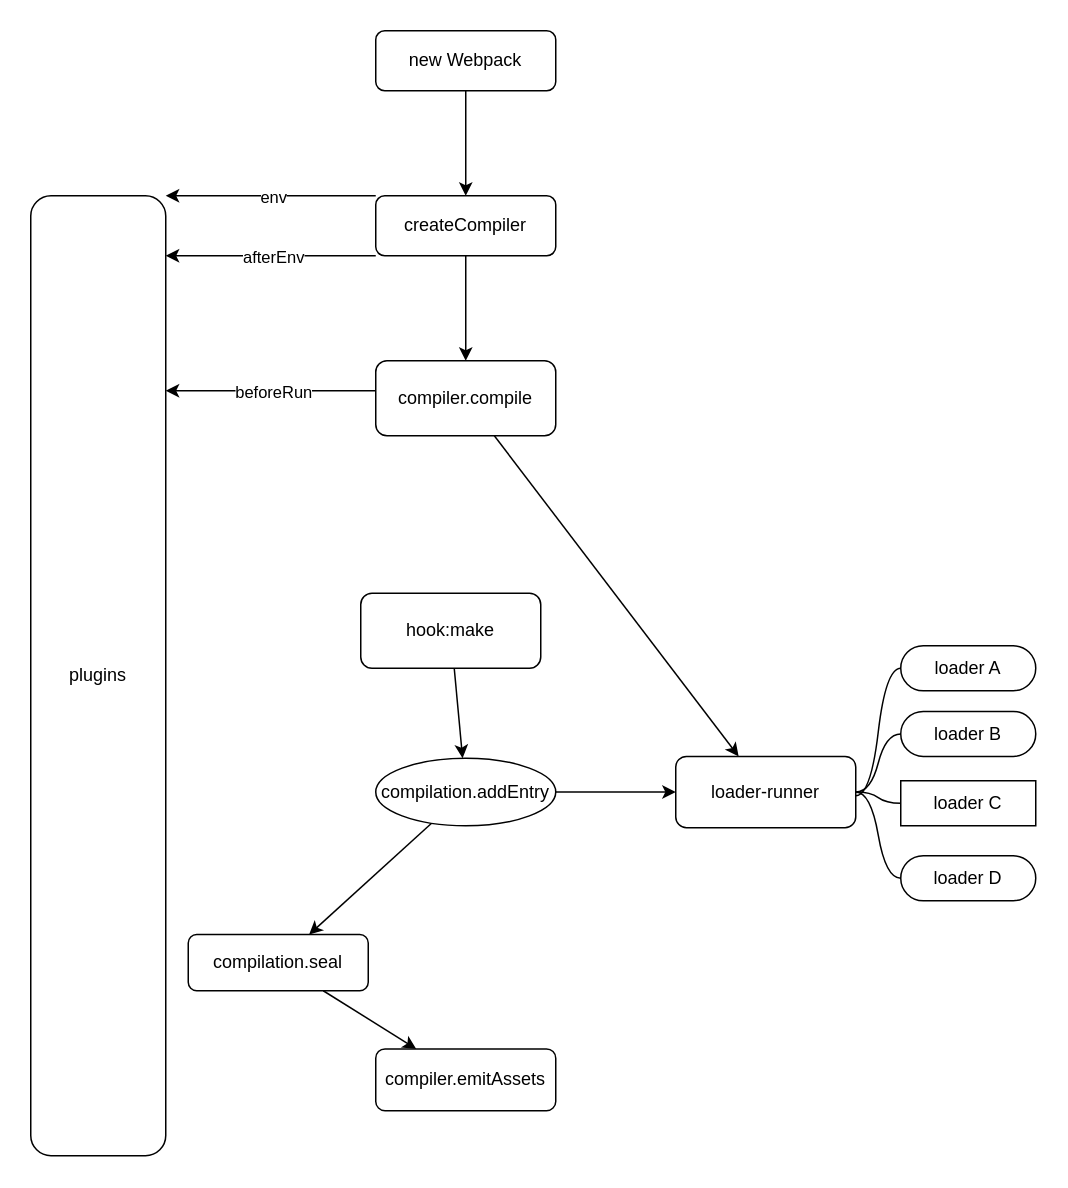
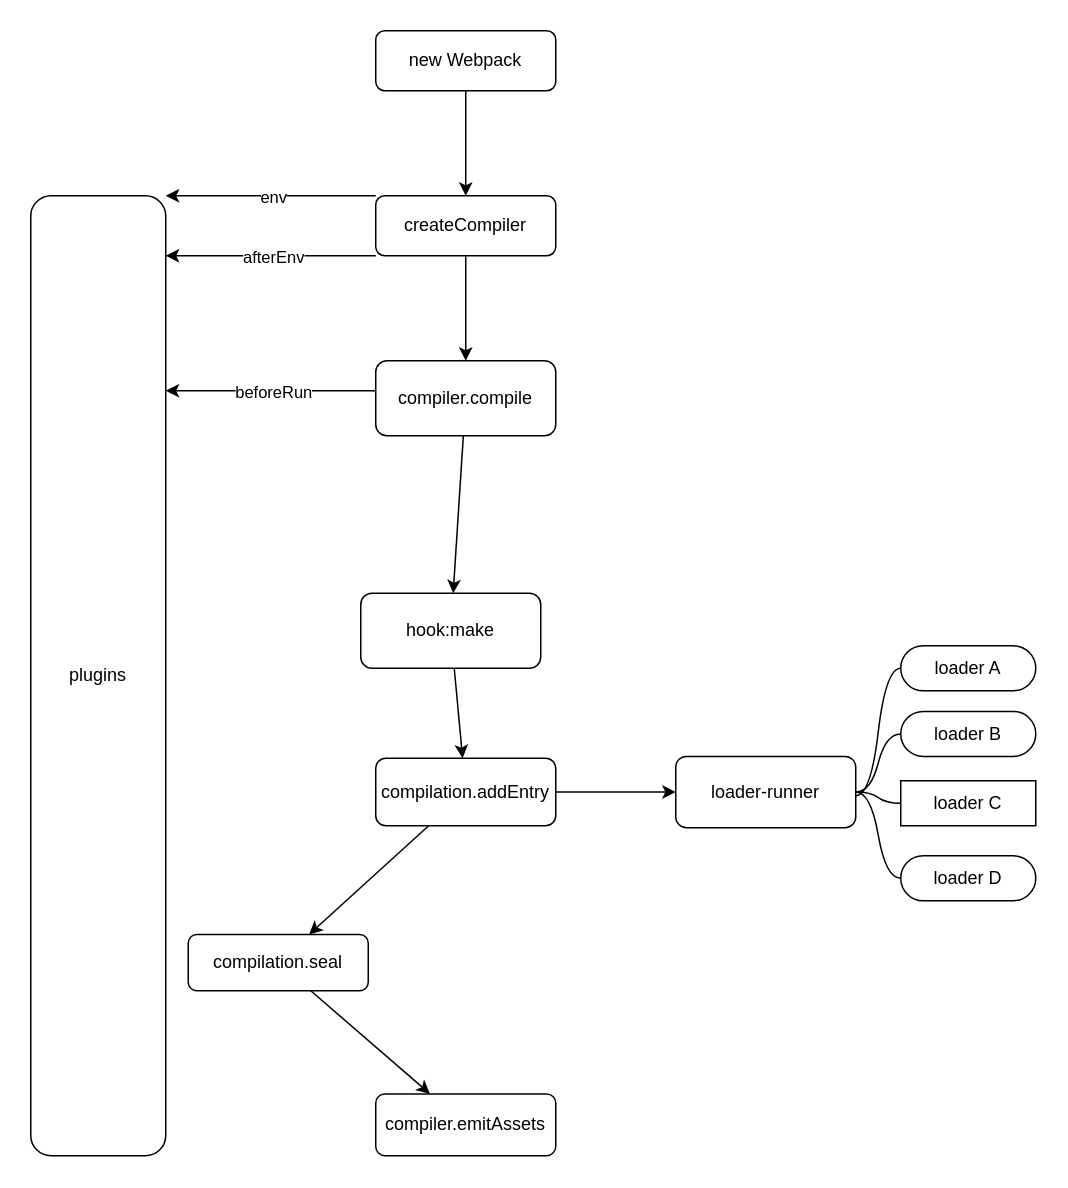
(613, 592) -> (459, 510)
(466, 792) -> (466, 792)
(466, 1080) -> (466, 1125)
